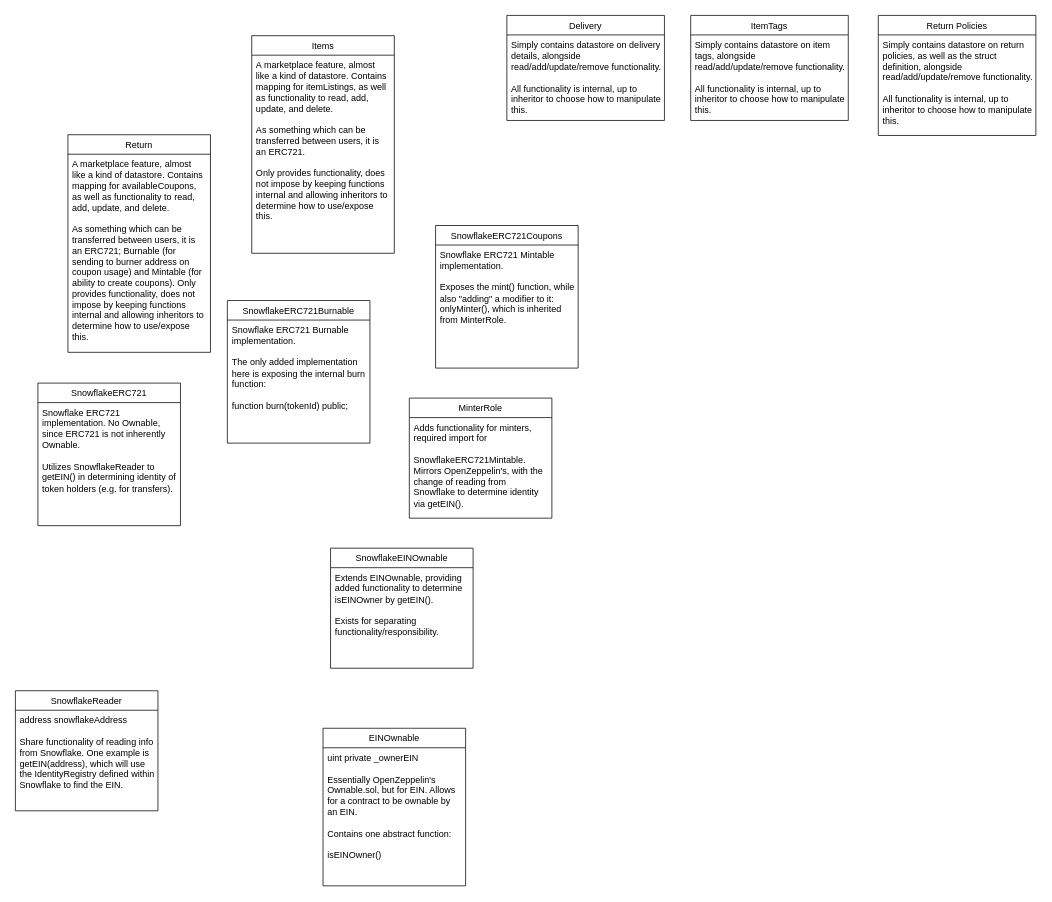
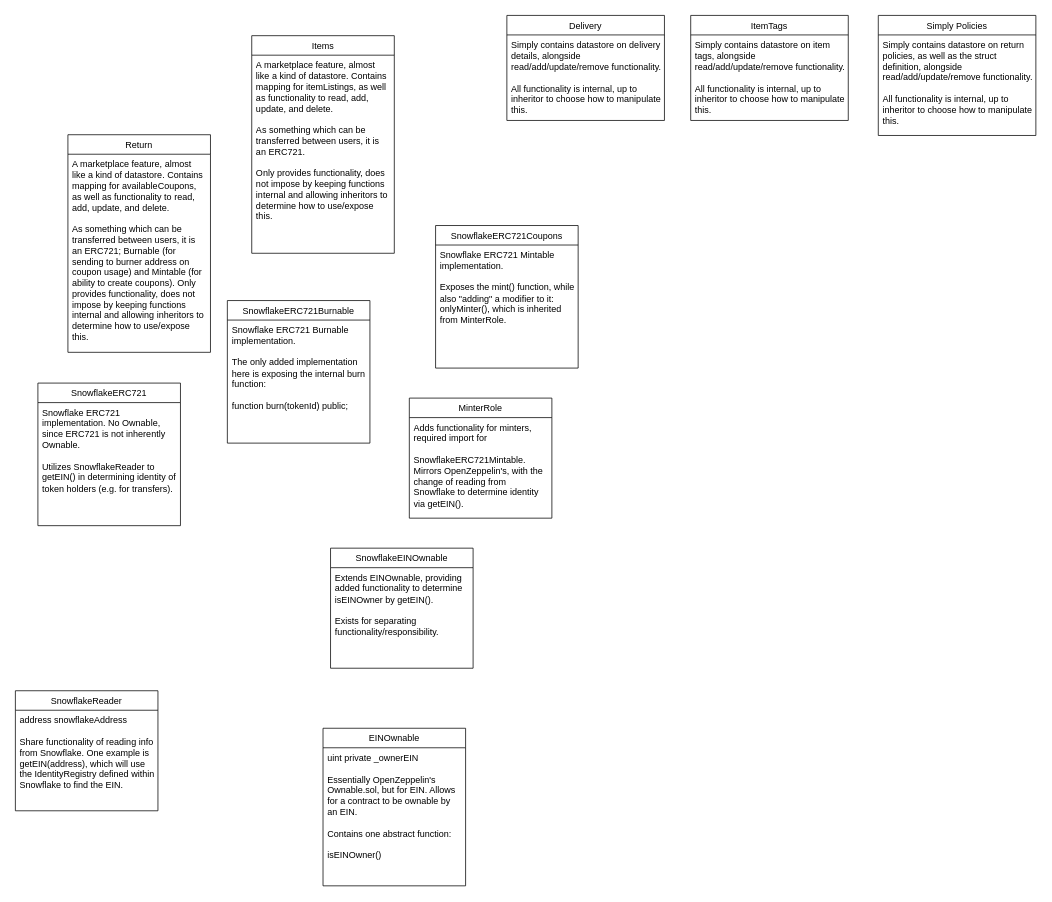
(956, 26) -> (956, 26)
